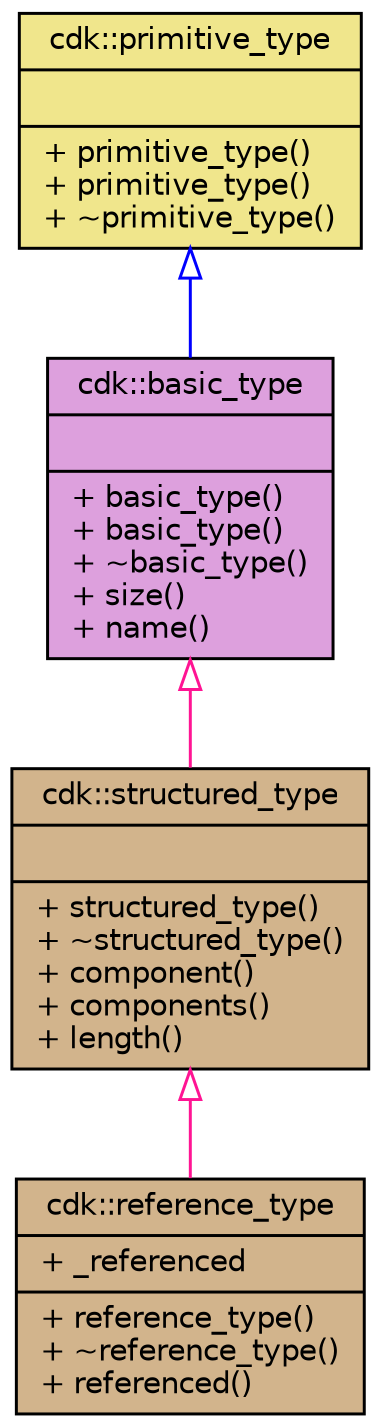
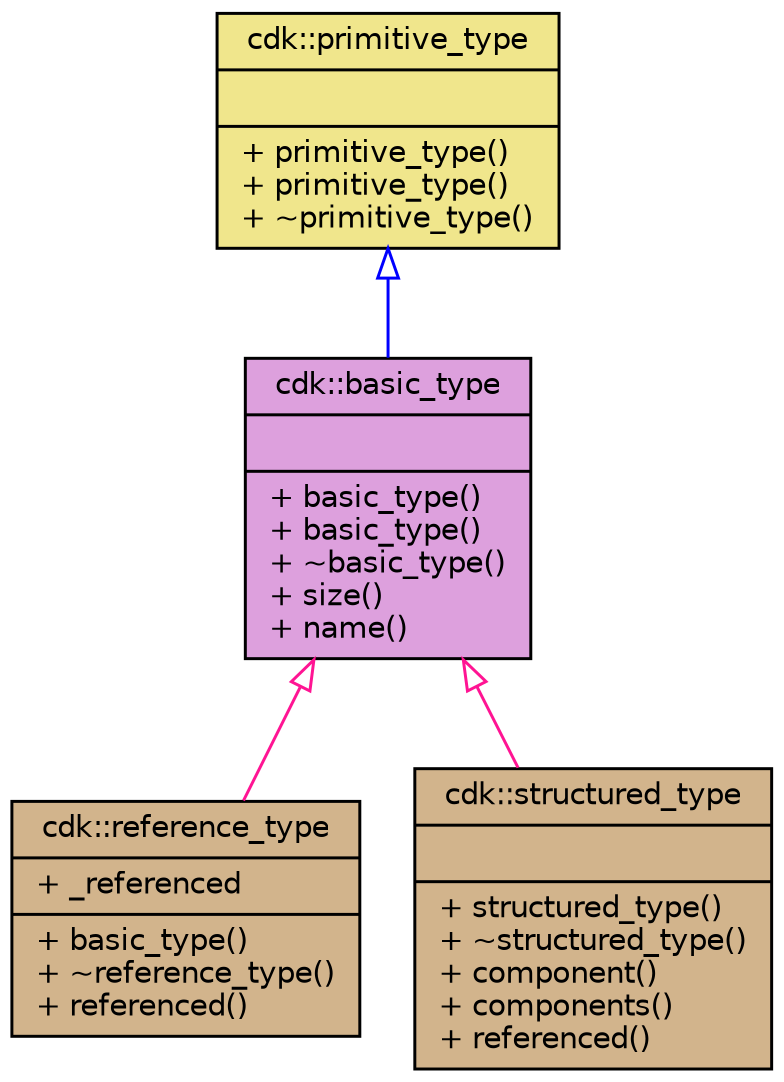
(110, 1039) -> (546, 1039)
(190, 1139) -> (272, 744)
(178, 1319) -> (143, 941)
